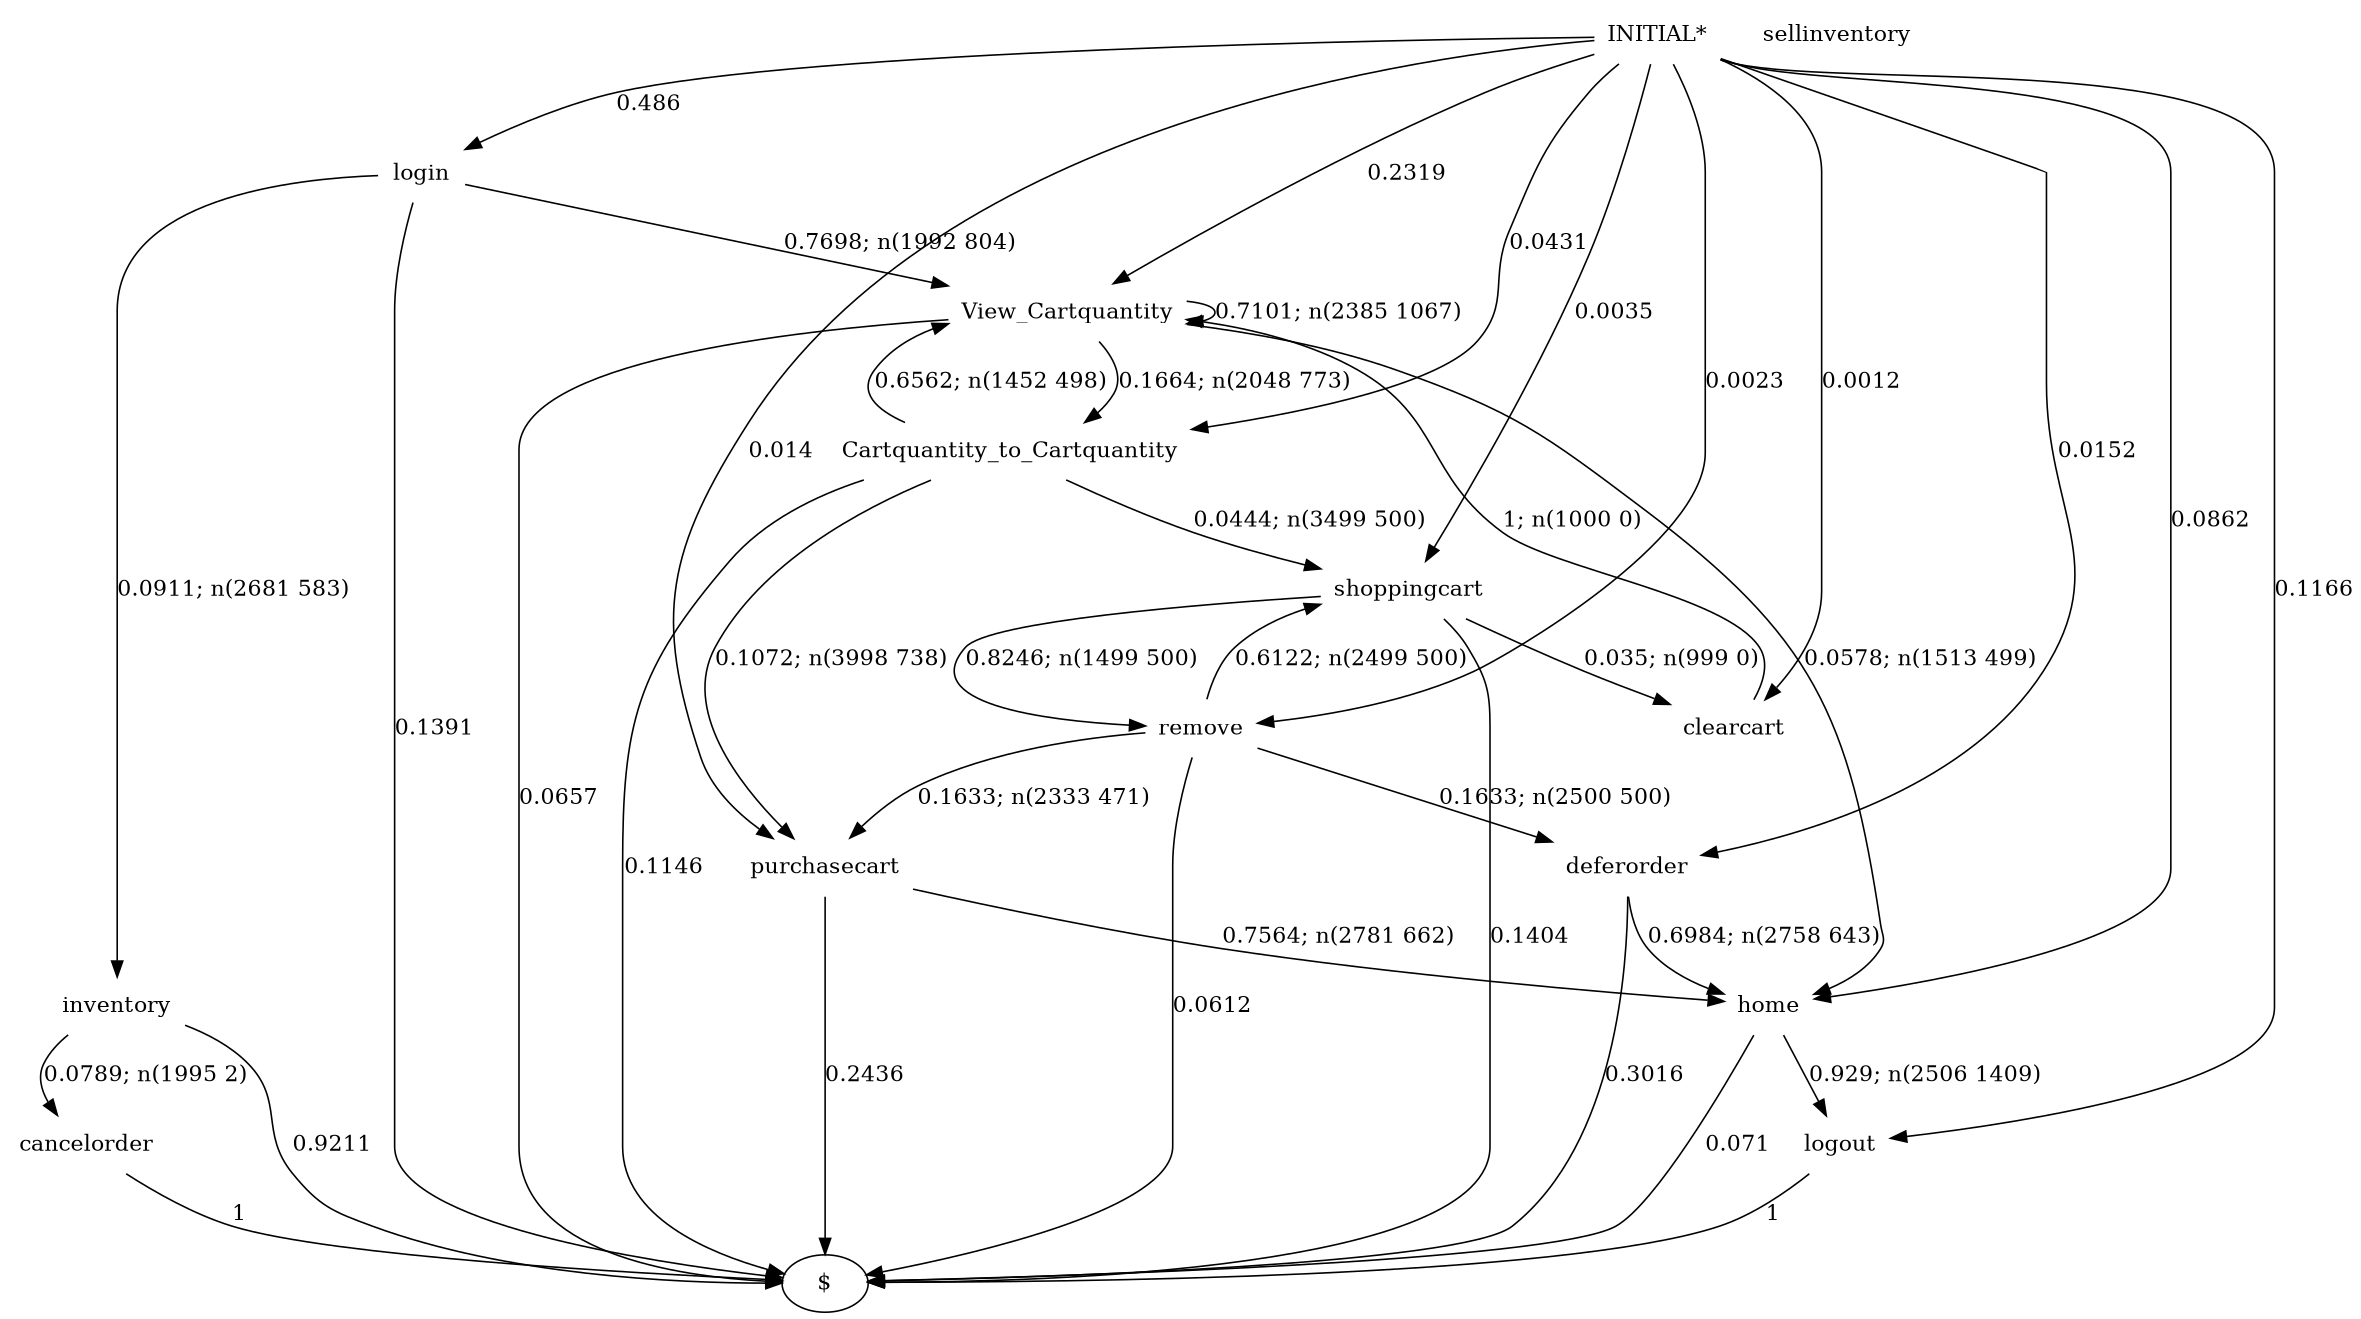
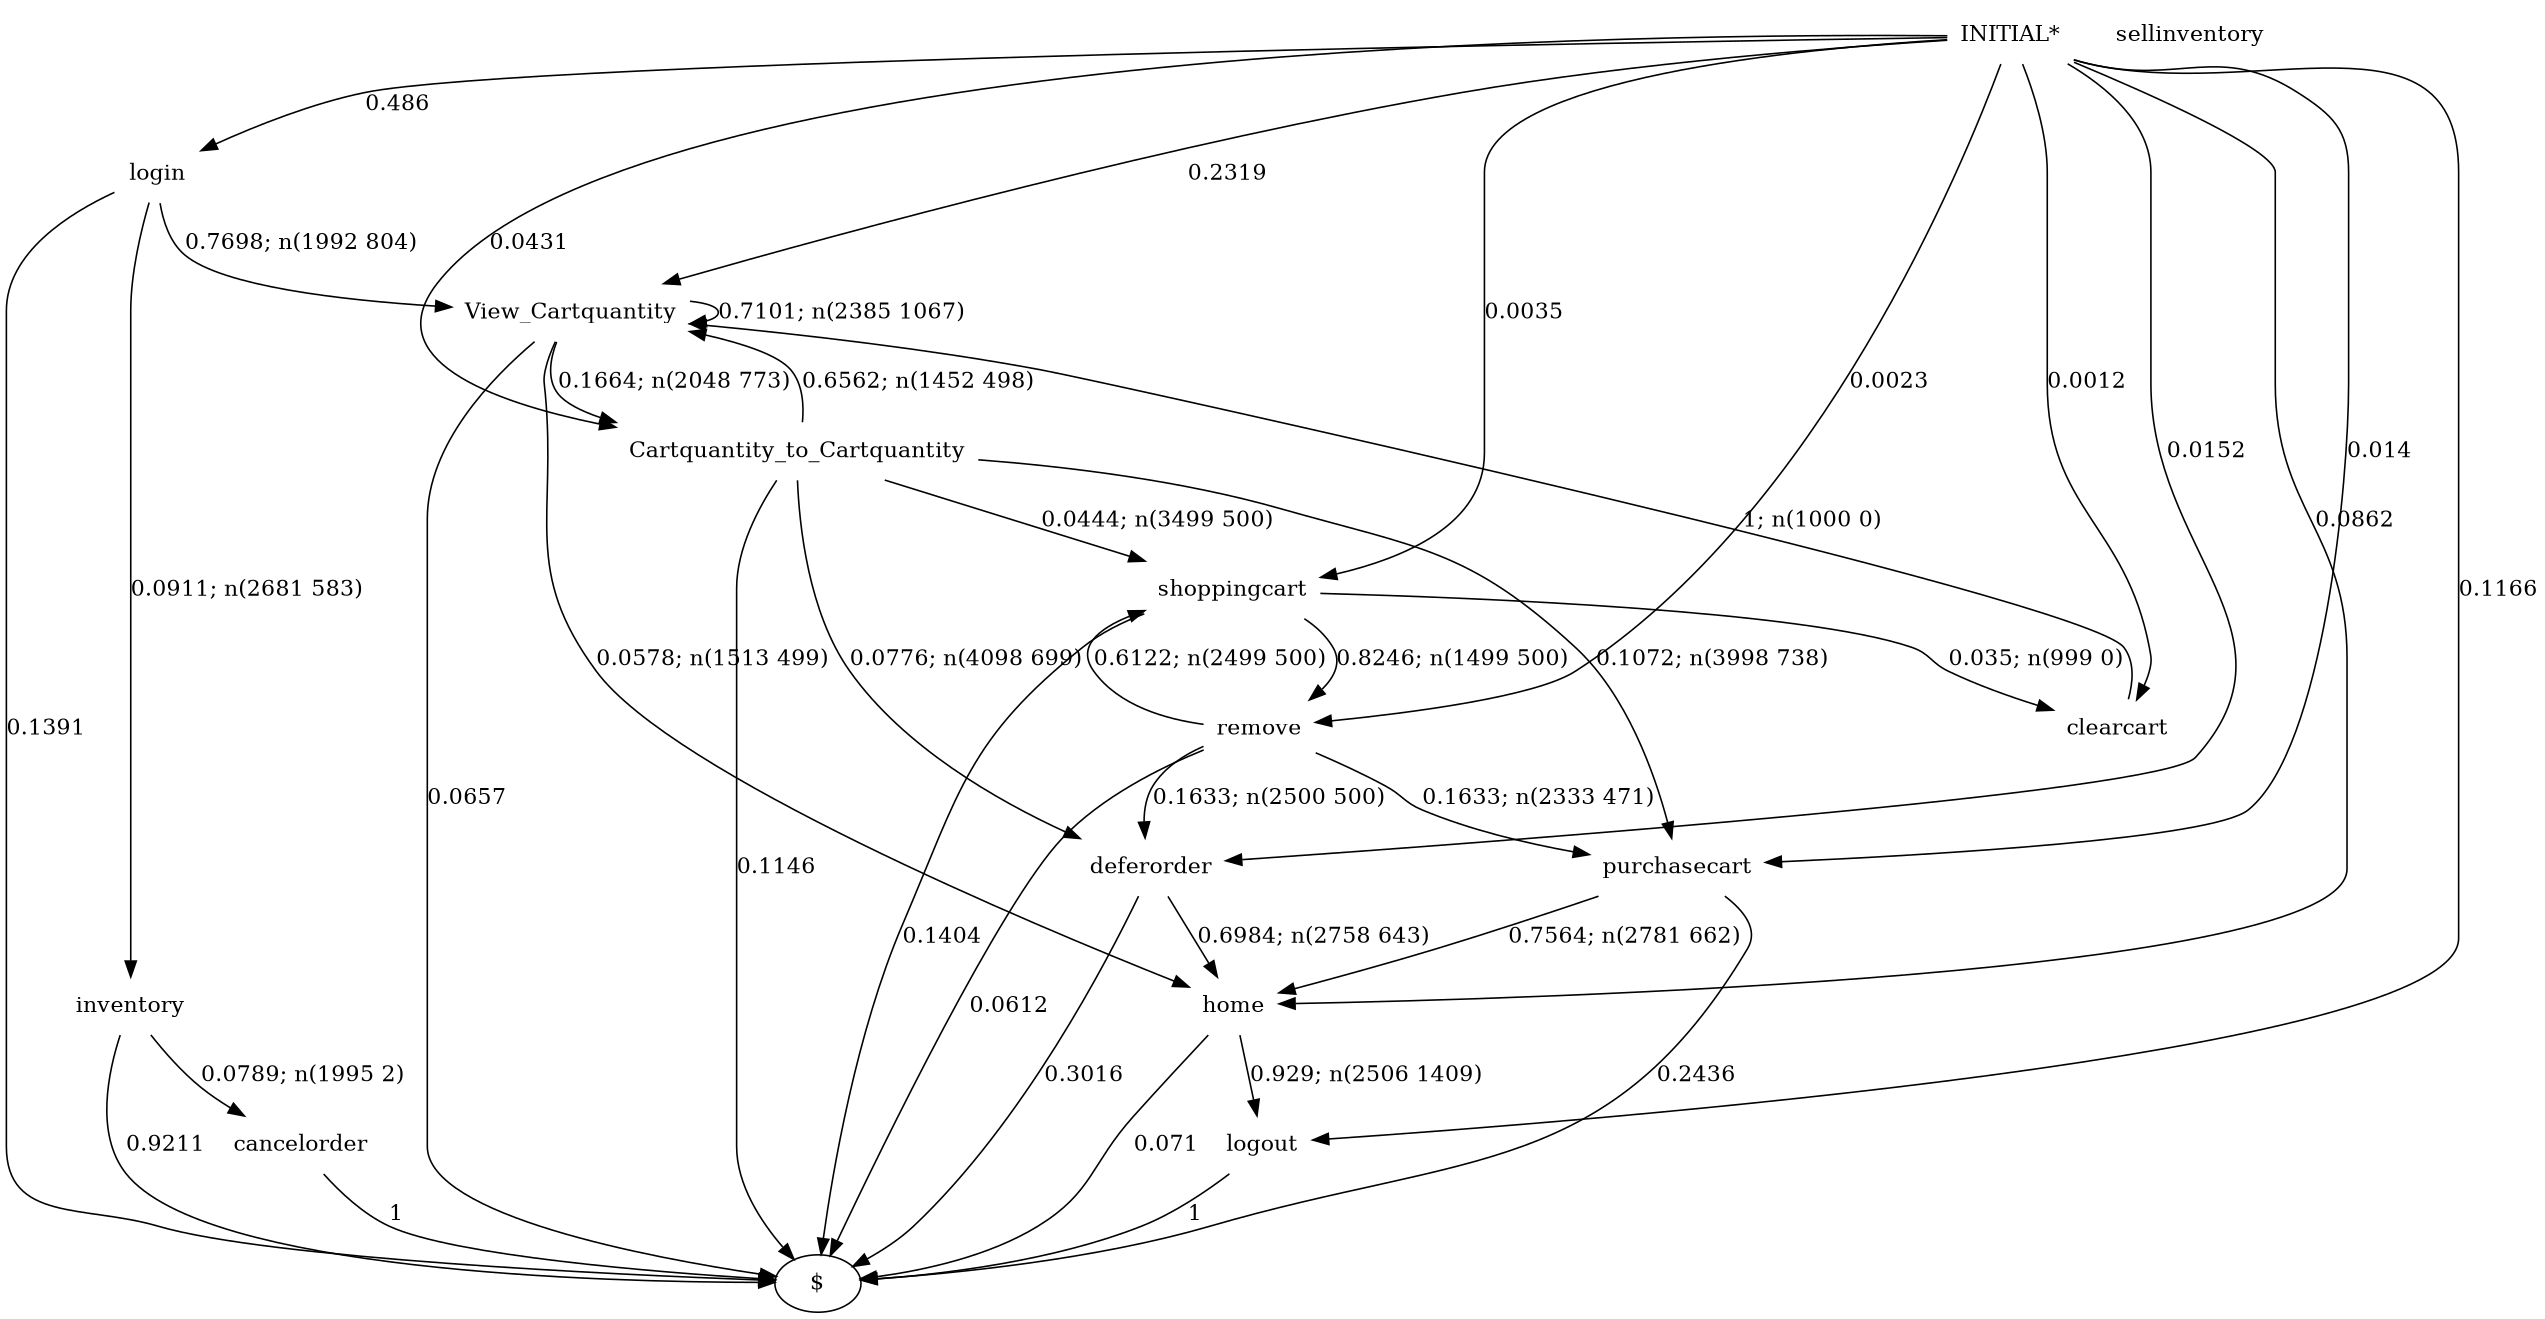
none -> (872, 699)
